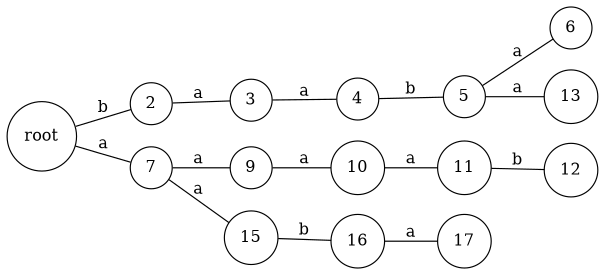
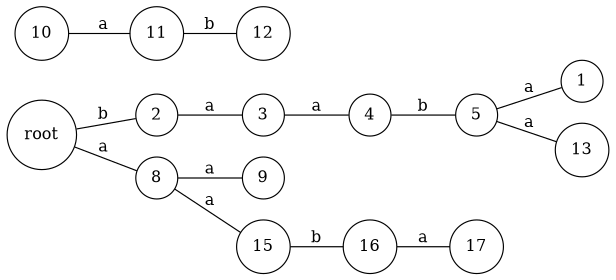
(571, 28) -> (582, 81)
(151, 168) -> (157, 178)
(302, 168) -> none
